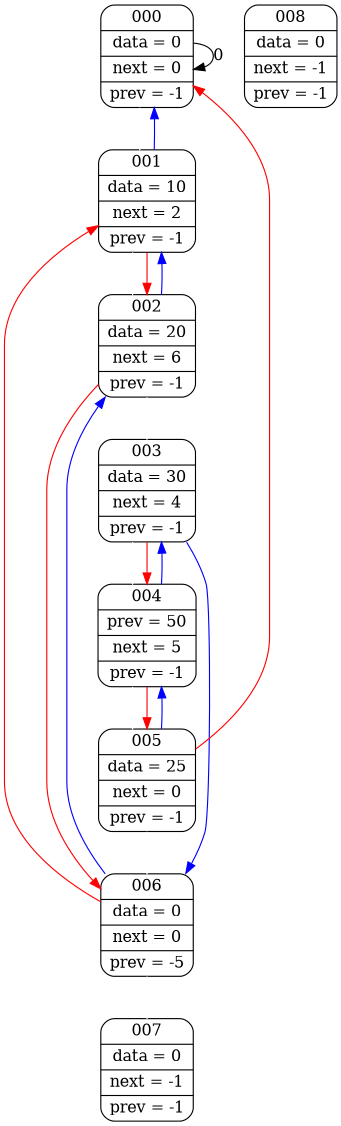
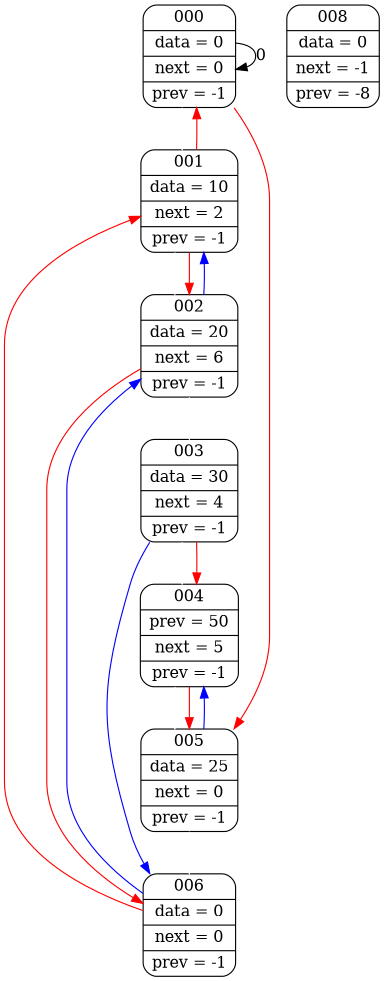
(291, 94) -> (333, 94)
(155, 134) -> (197, 134)
(270, 422) -> (270, 413)
(162, 569) -> none
(147, 963) -> (189, 963)
(147, 1070) -> none
